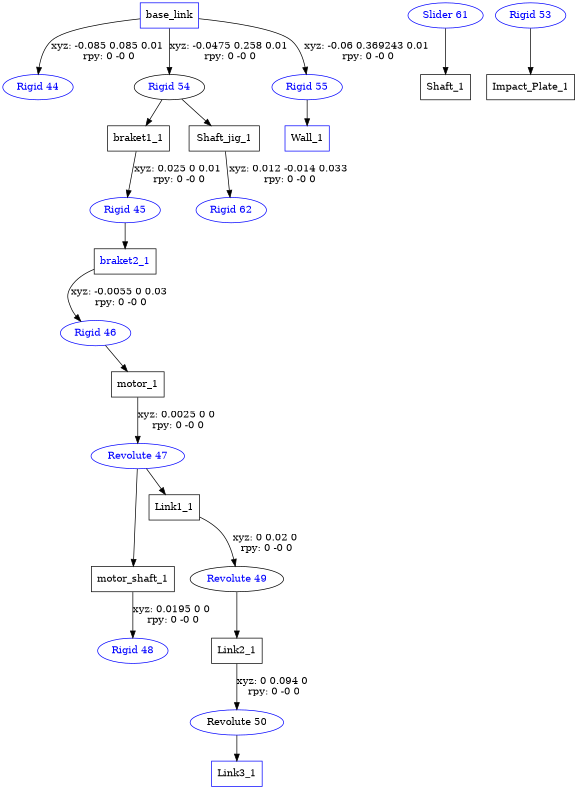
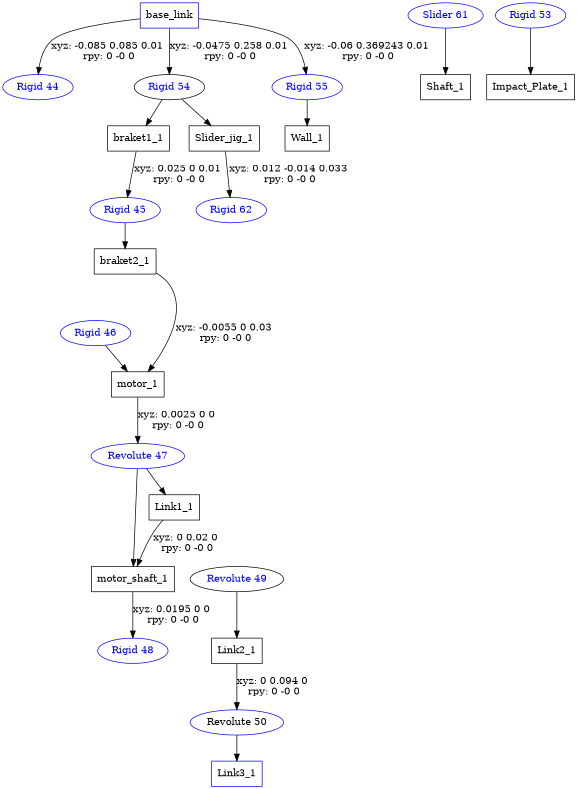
(224, 138) -> (224, 138)
(307, 138) -> (307, 138)
(125, 261) -> (125, 261)
(70, 288) -> (175, 318)
(222, 534) -> (150, 539)
